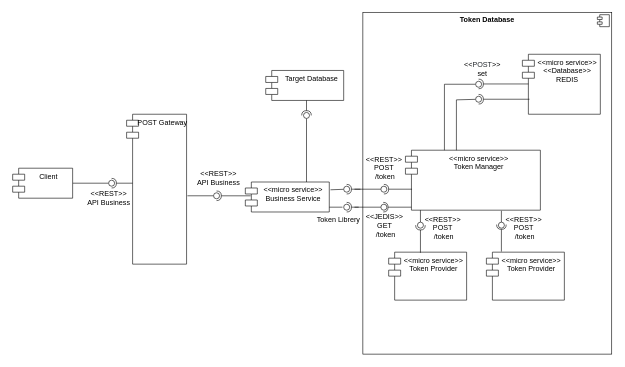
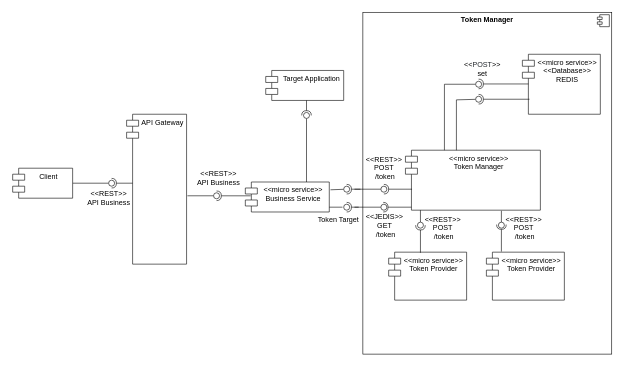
(390, 12) -> (388, 12)
(310, 79) -> (310, 79)
(162, 122) -> (162, 122)
(338, 220) -> (338, 220)
